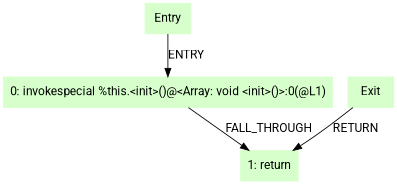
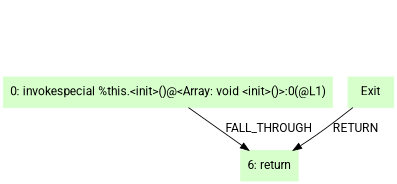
(168, 19) -> none
(269, 166) -> (269, 166)
